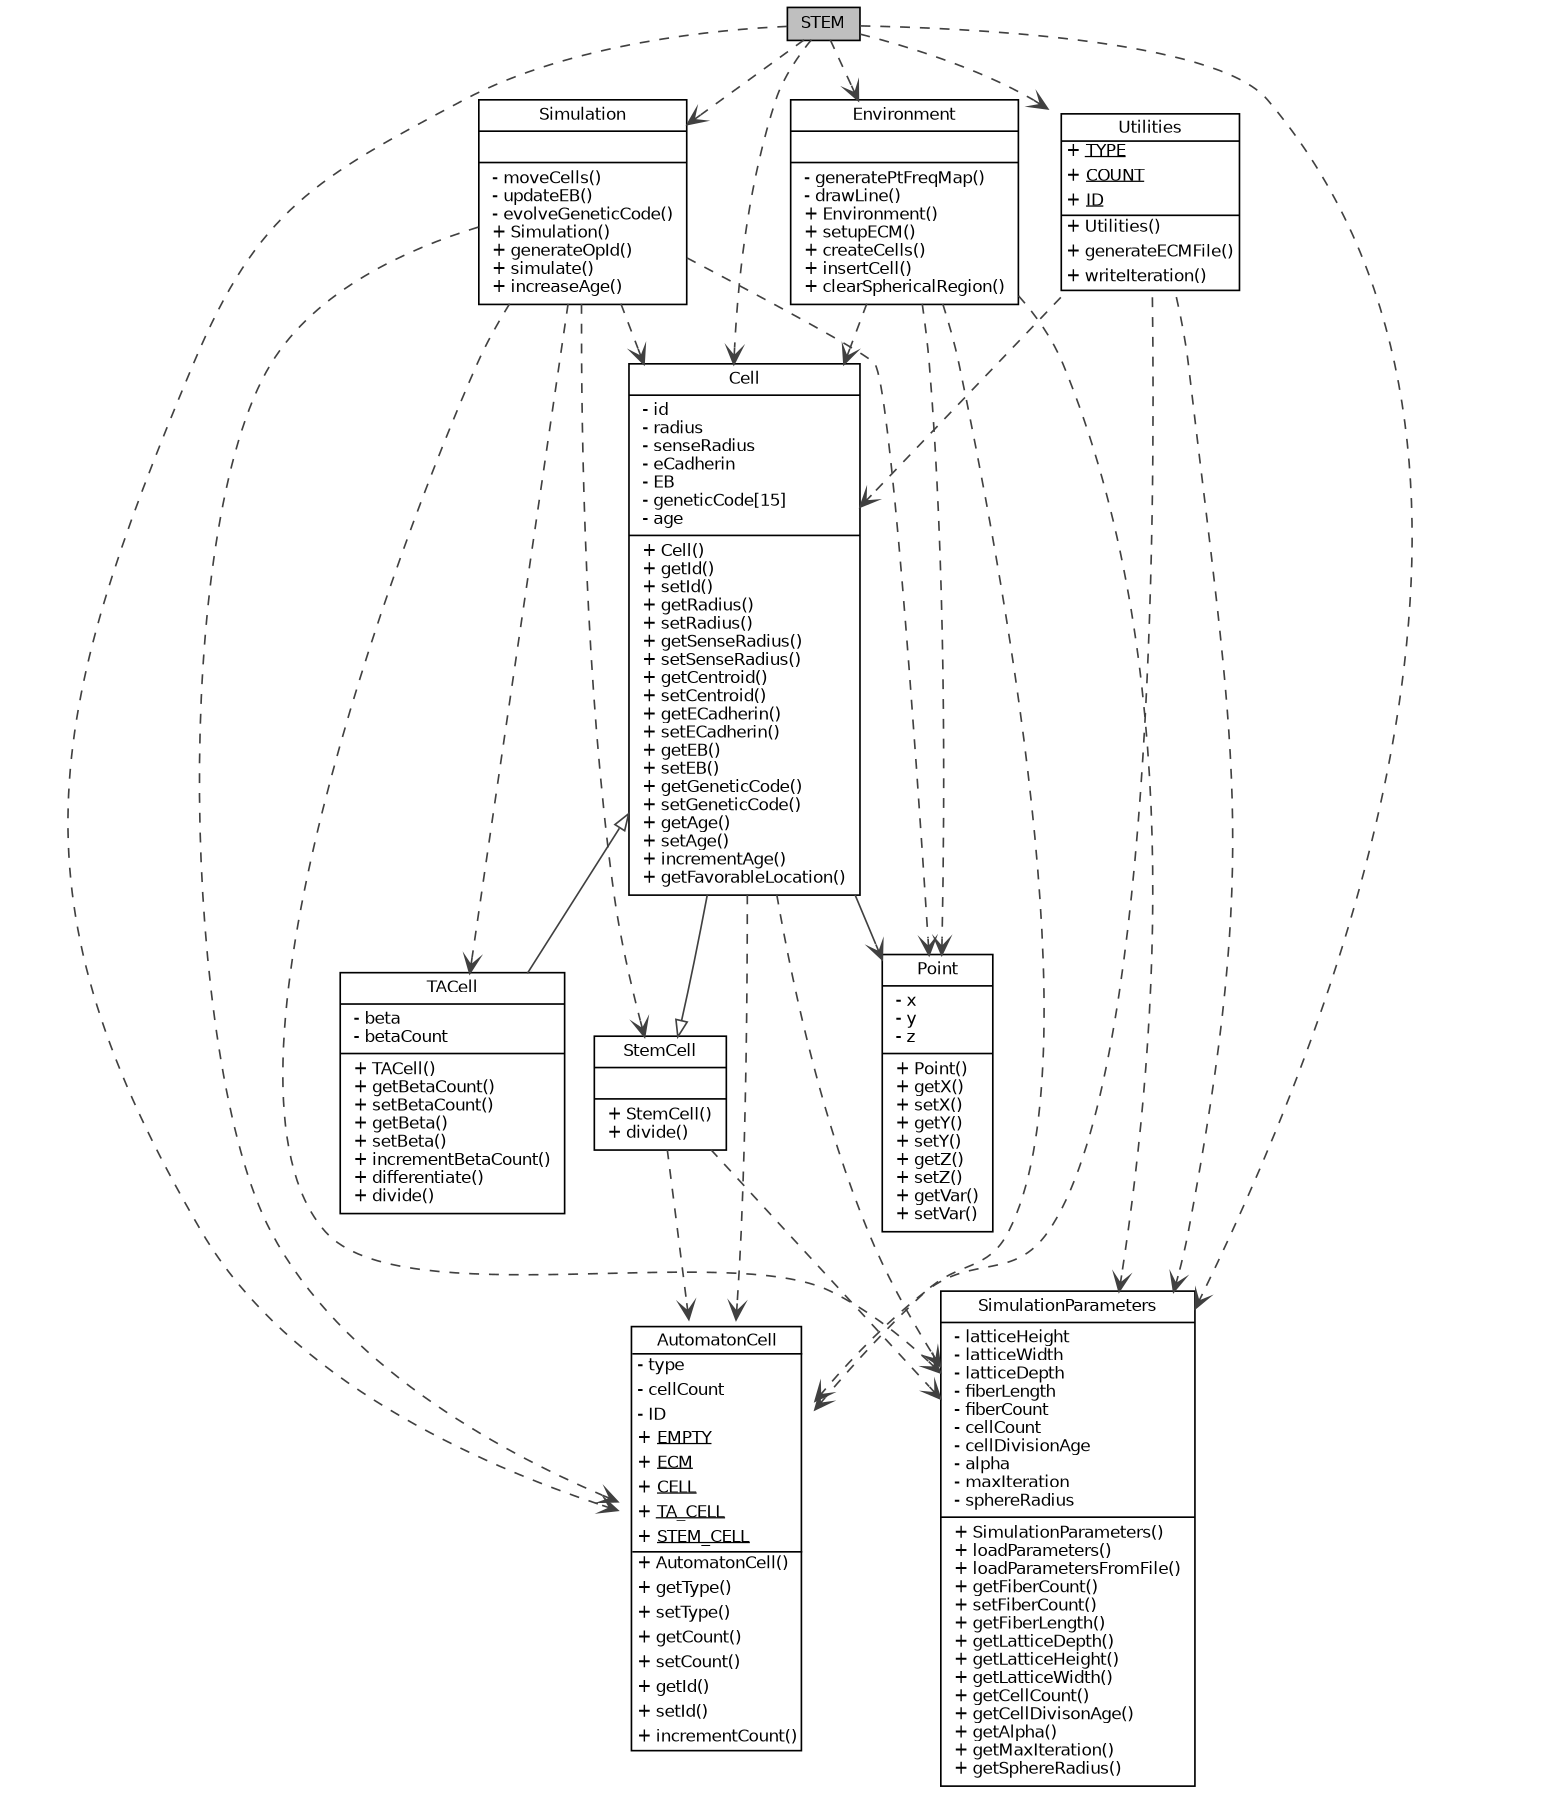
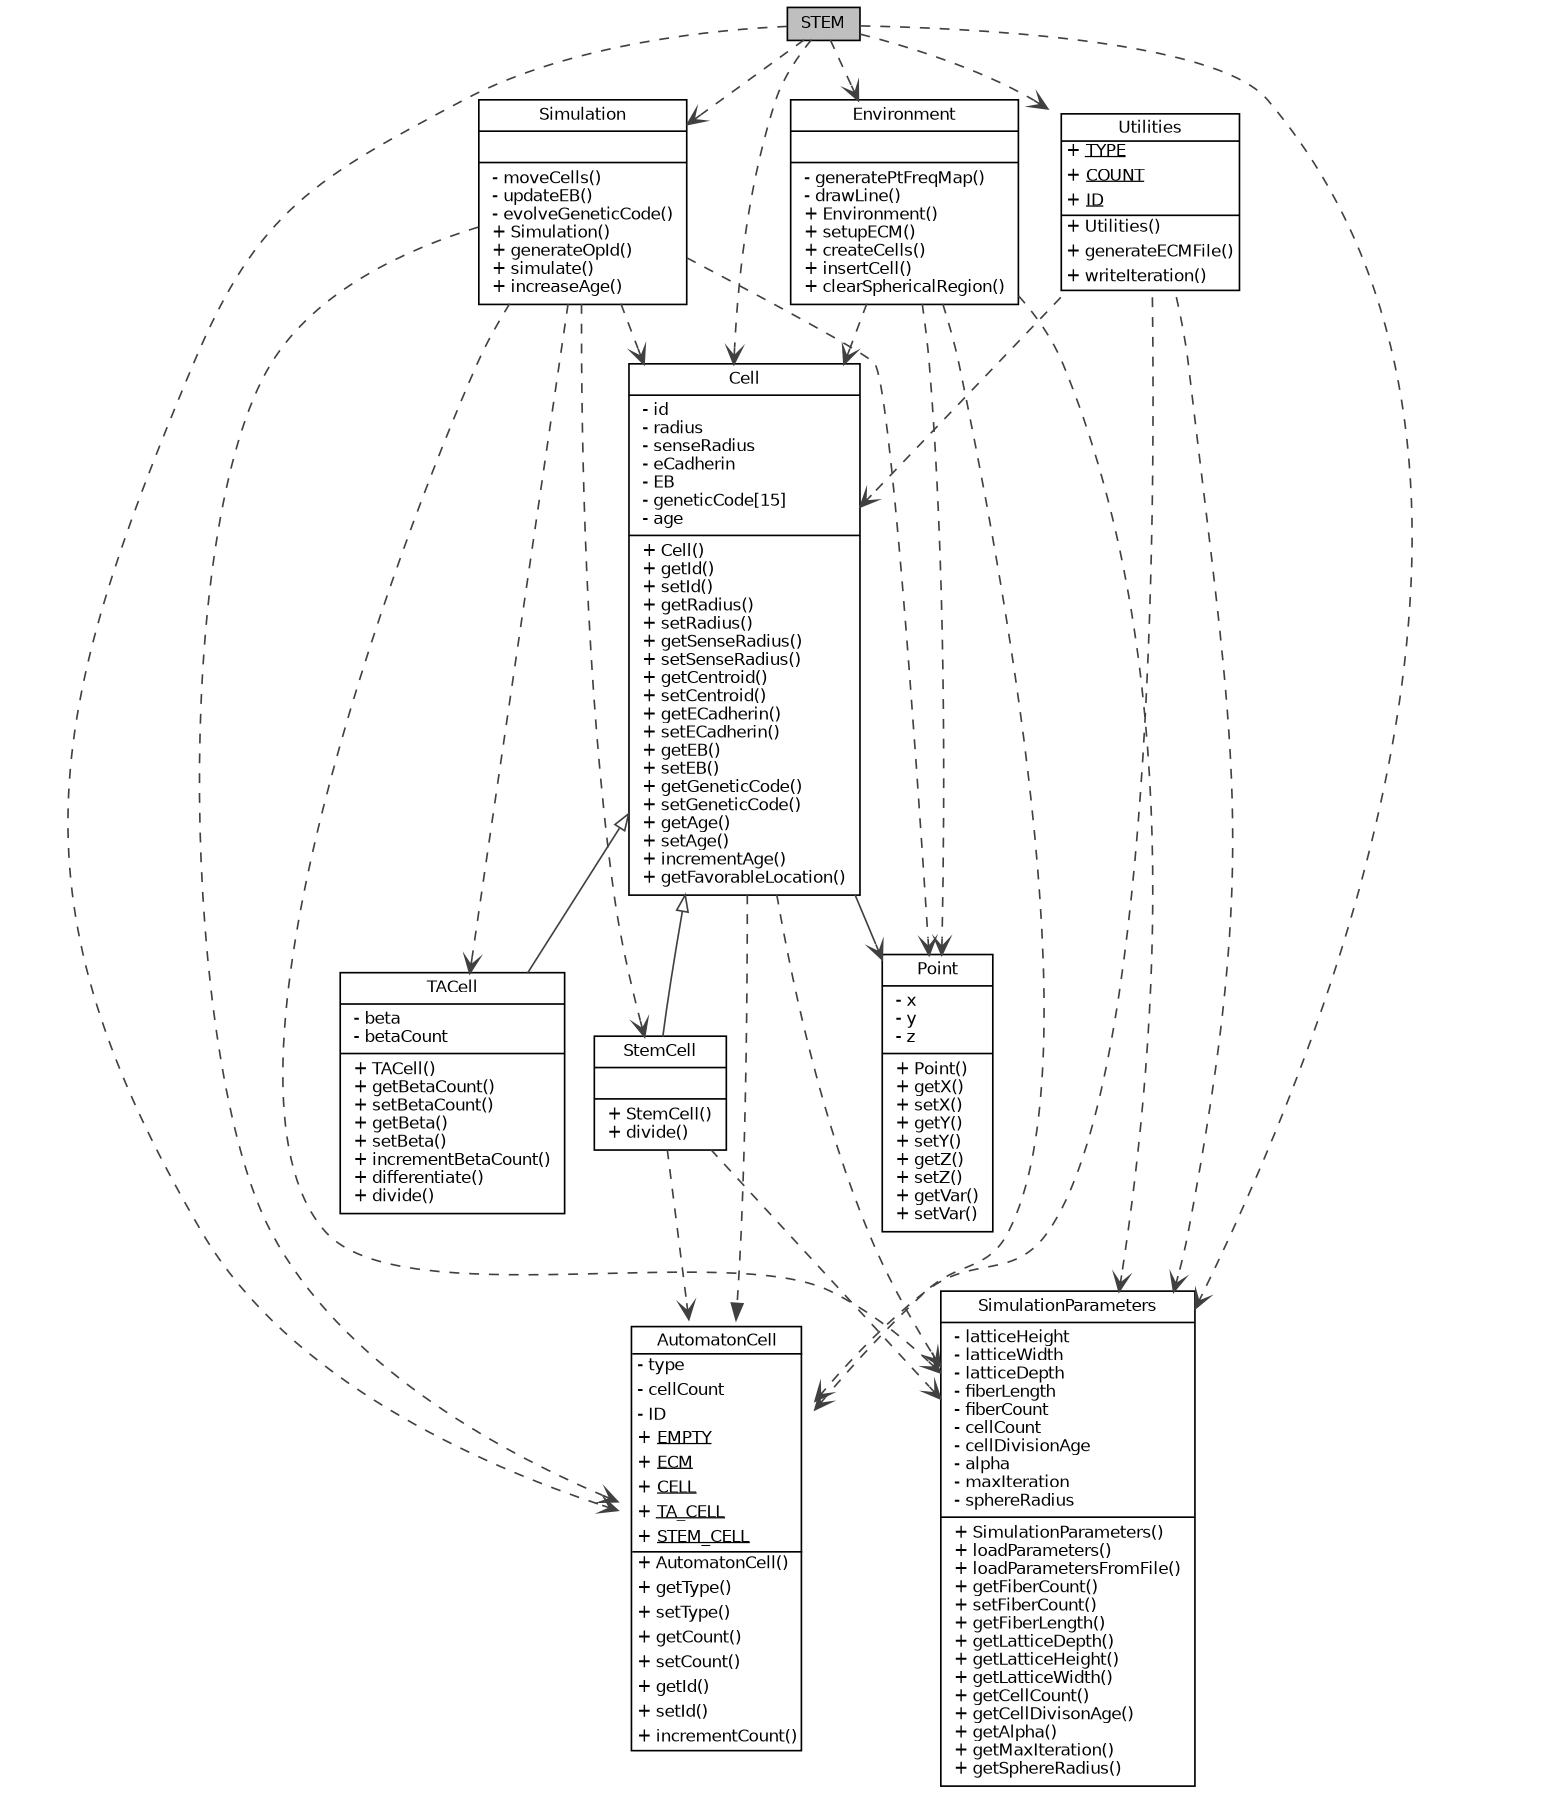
(695, 958) -> (672, 974)
(745, 1099) -> (745, 1099)
